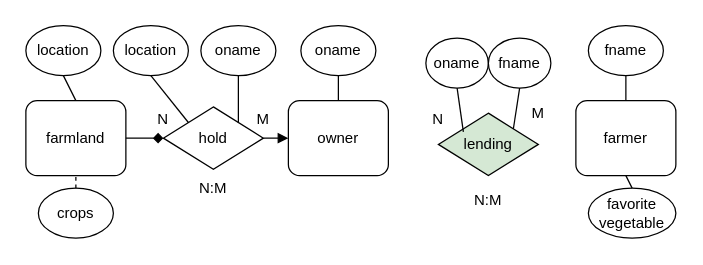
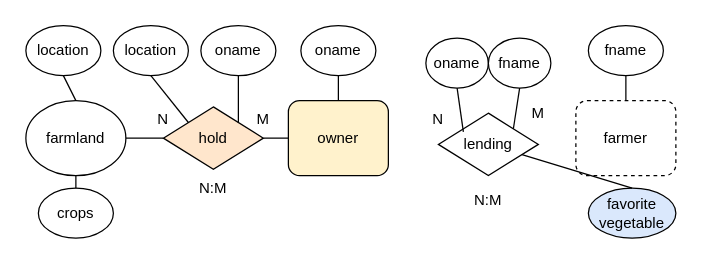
(76, 138) -> (76, 138)
(152, 138) -> (157, 138)
(213, 138) -> (213, 138)
(277, 138) -> (281, 138)
(338, 138) -> (338, 138)
(626, 138) -> (626, 138)
(488, 144) -> (488, 144)
(76, 181) -> (76, 181)
(629, 182) -> (577, 172)
(632, 213) -> (632, 213)
